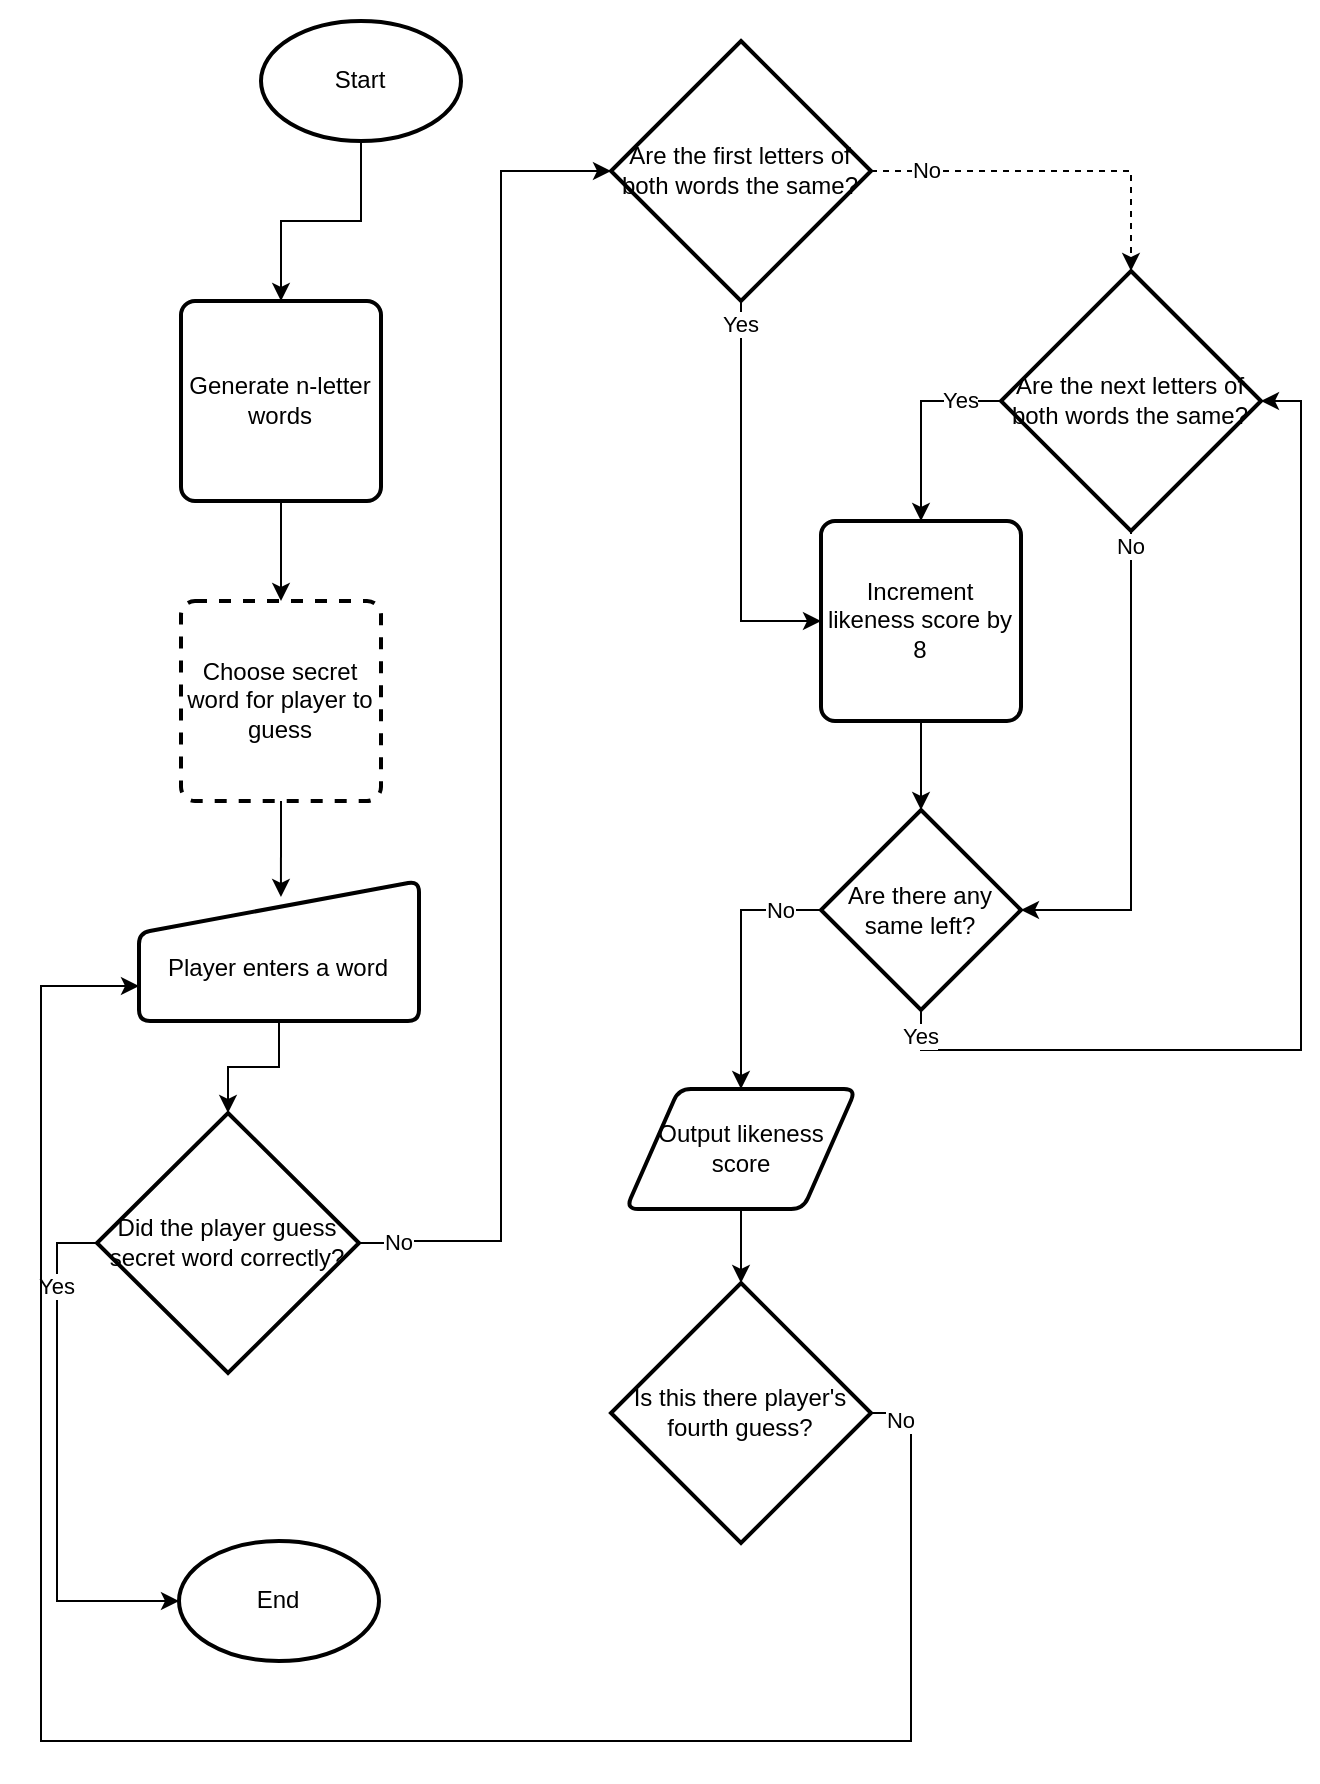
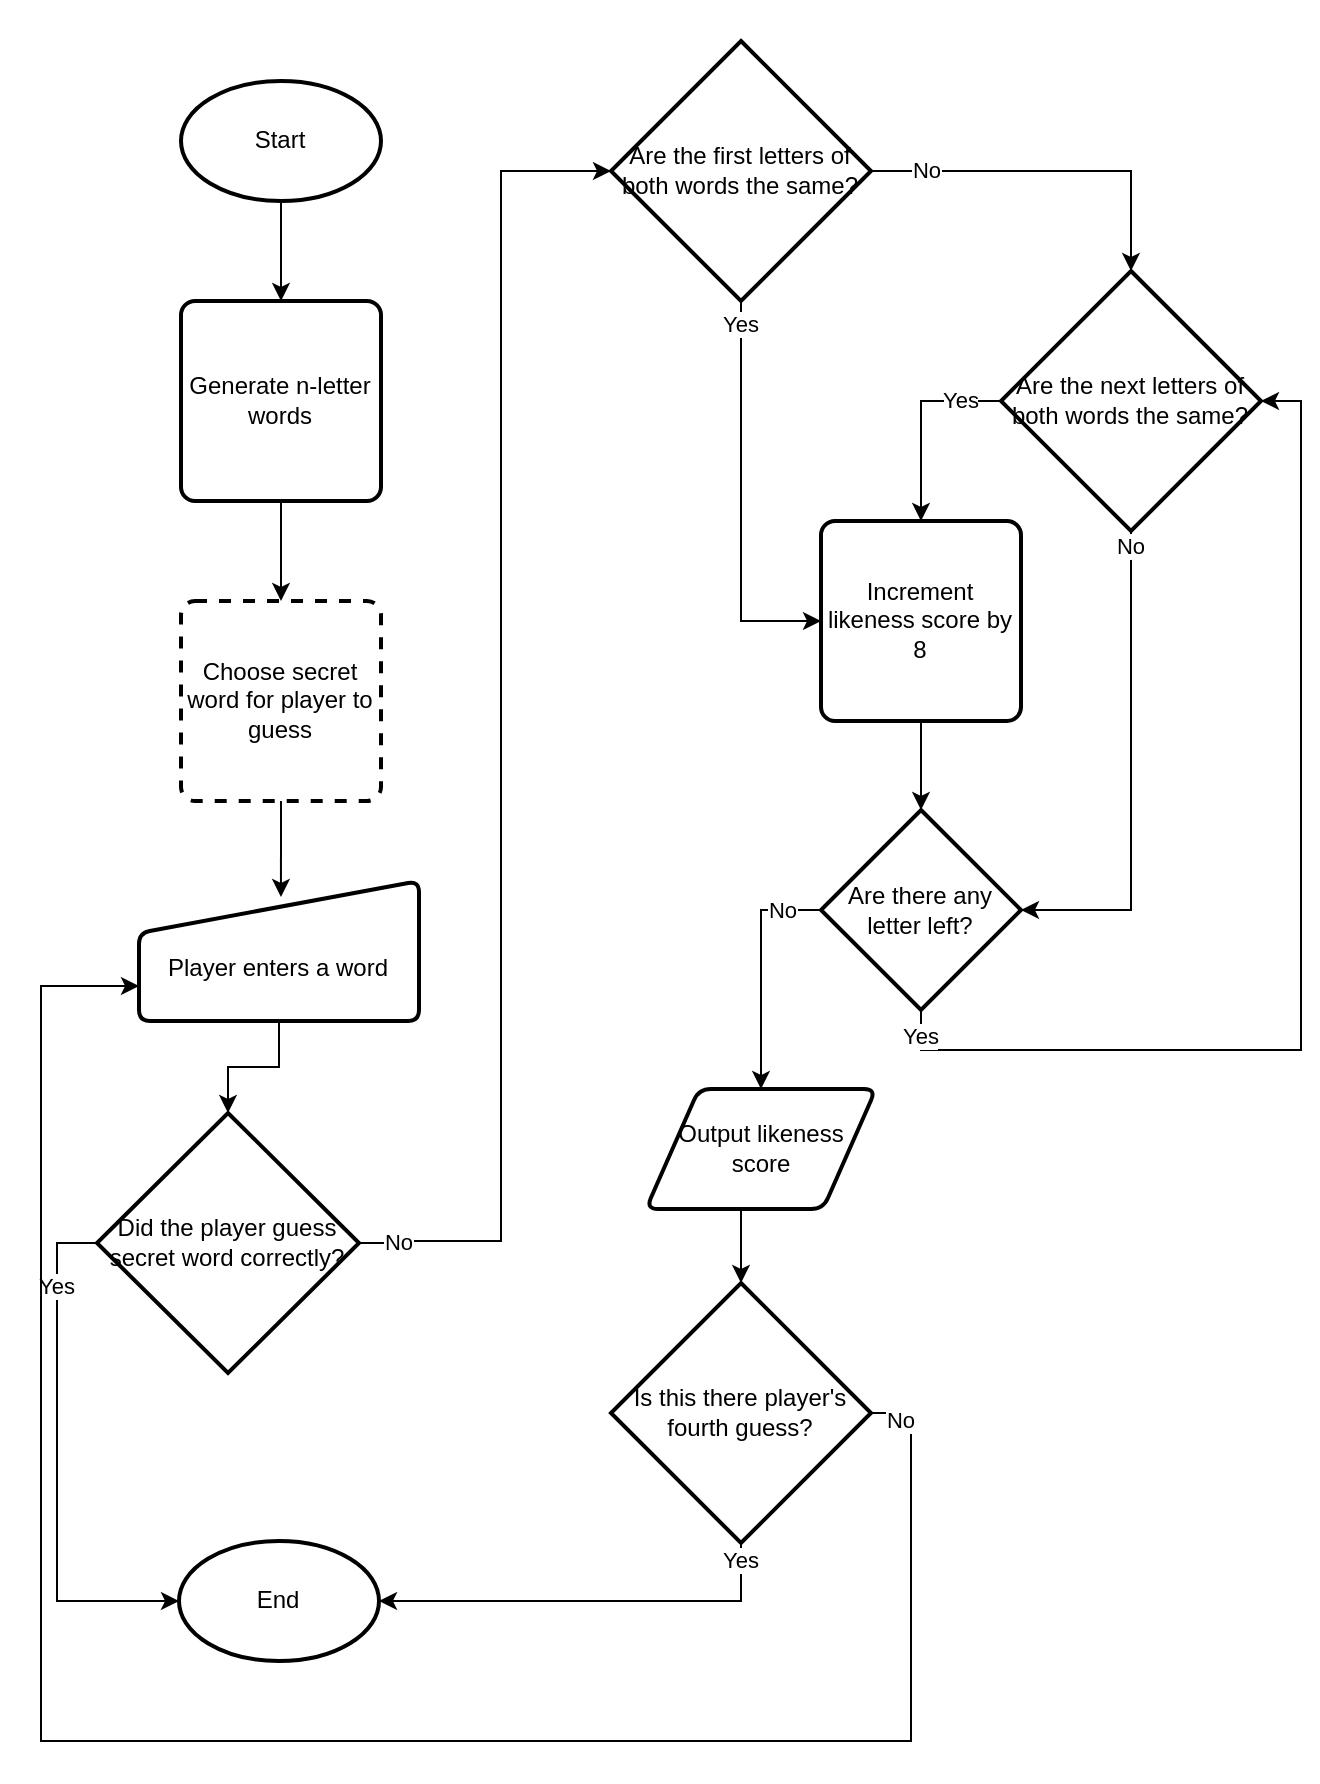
(361, 81) -> (281, 141)
(1079, 171) -> (1079, 171)
(921, 911) -> (921, 911)
(741, 1149) -> (761, 1149)
none -> (596, 1601)
